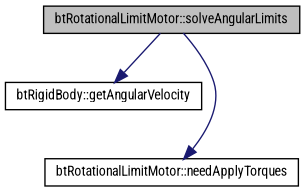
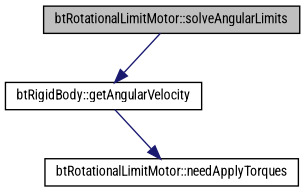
(215, 89) -> (133, 129)
